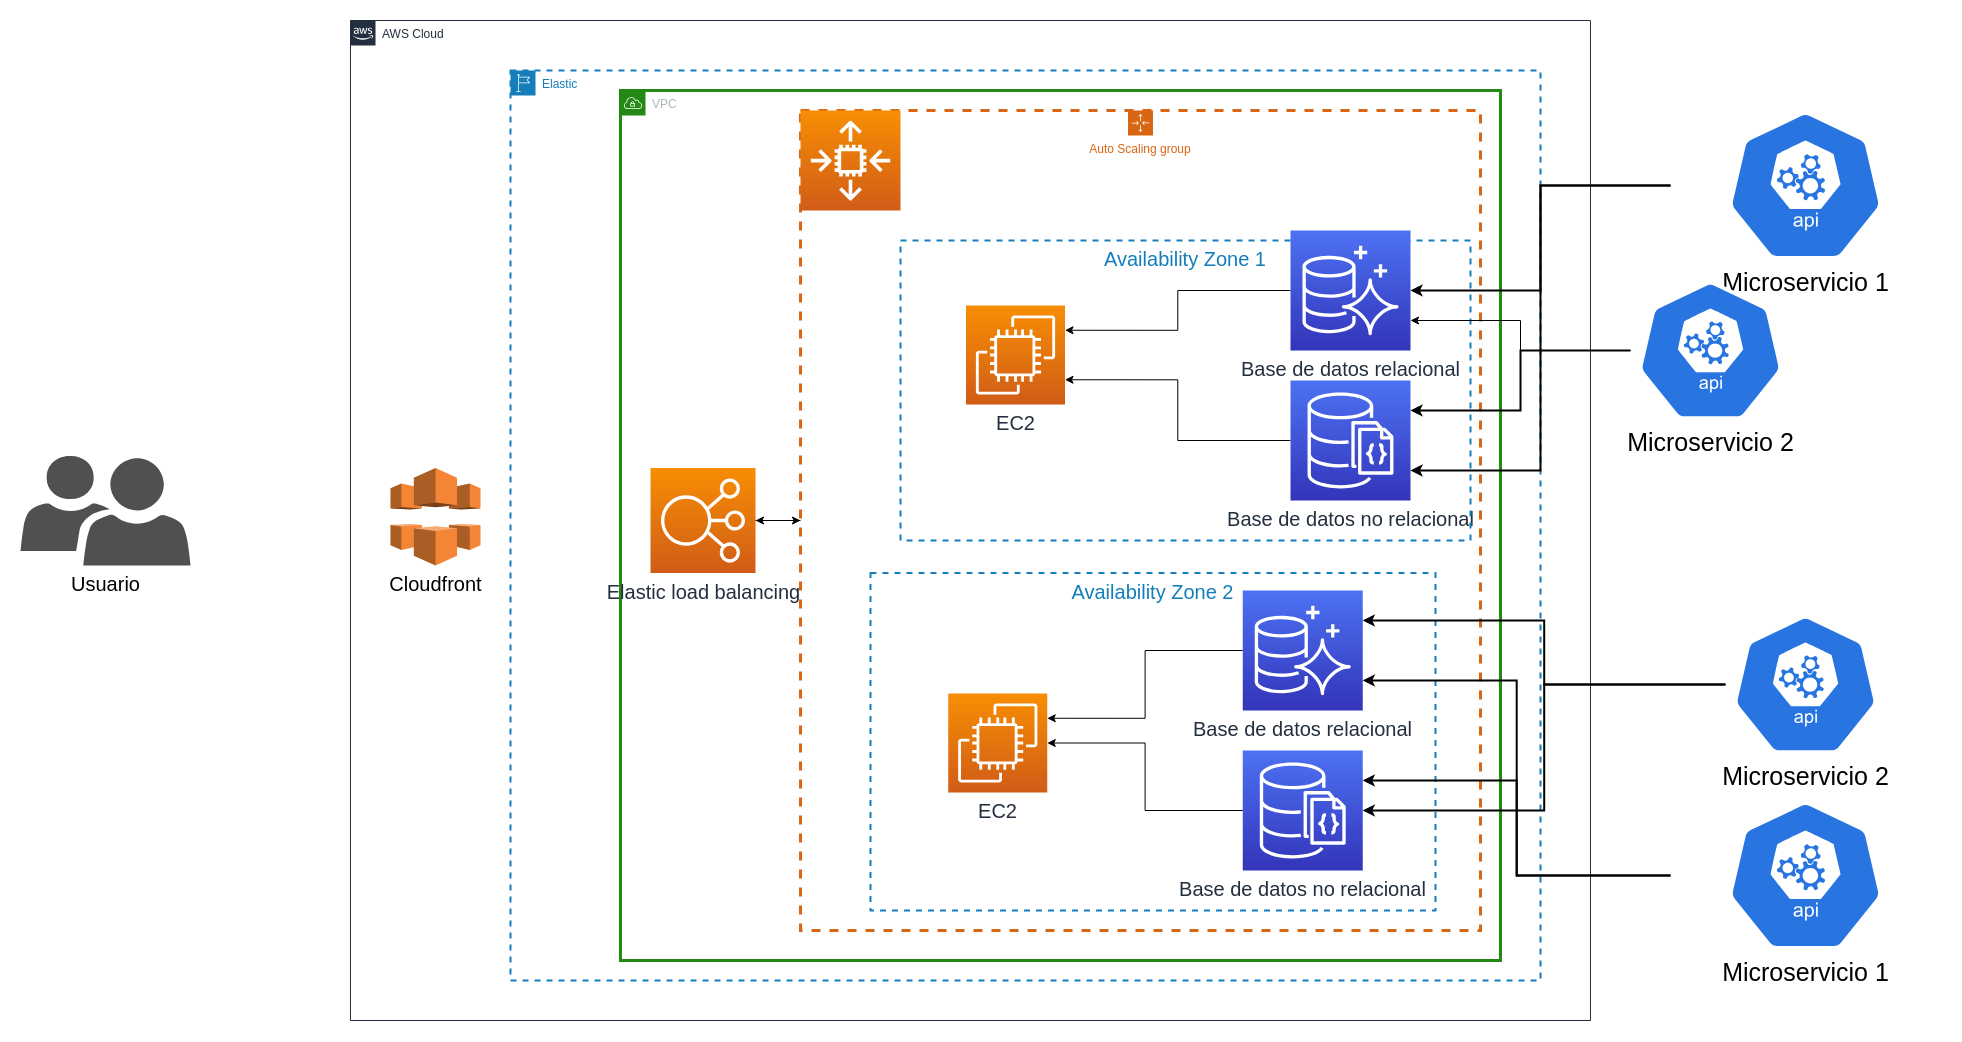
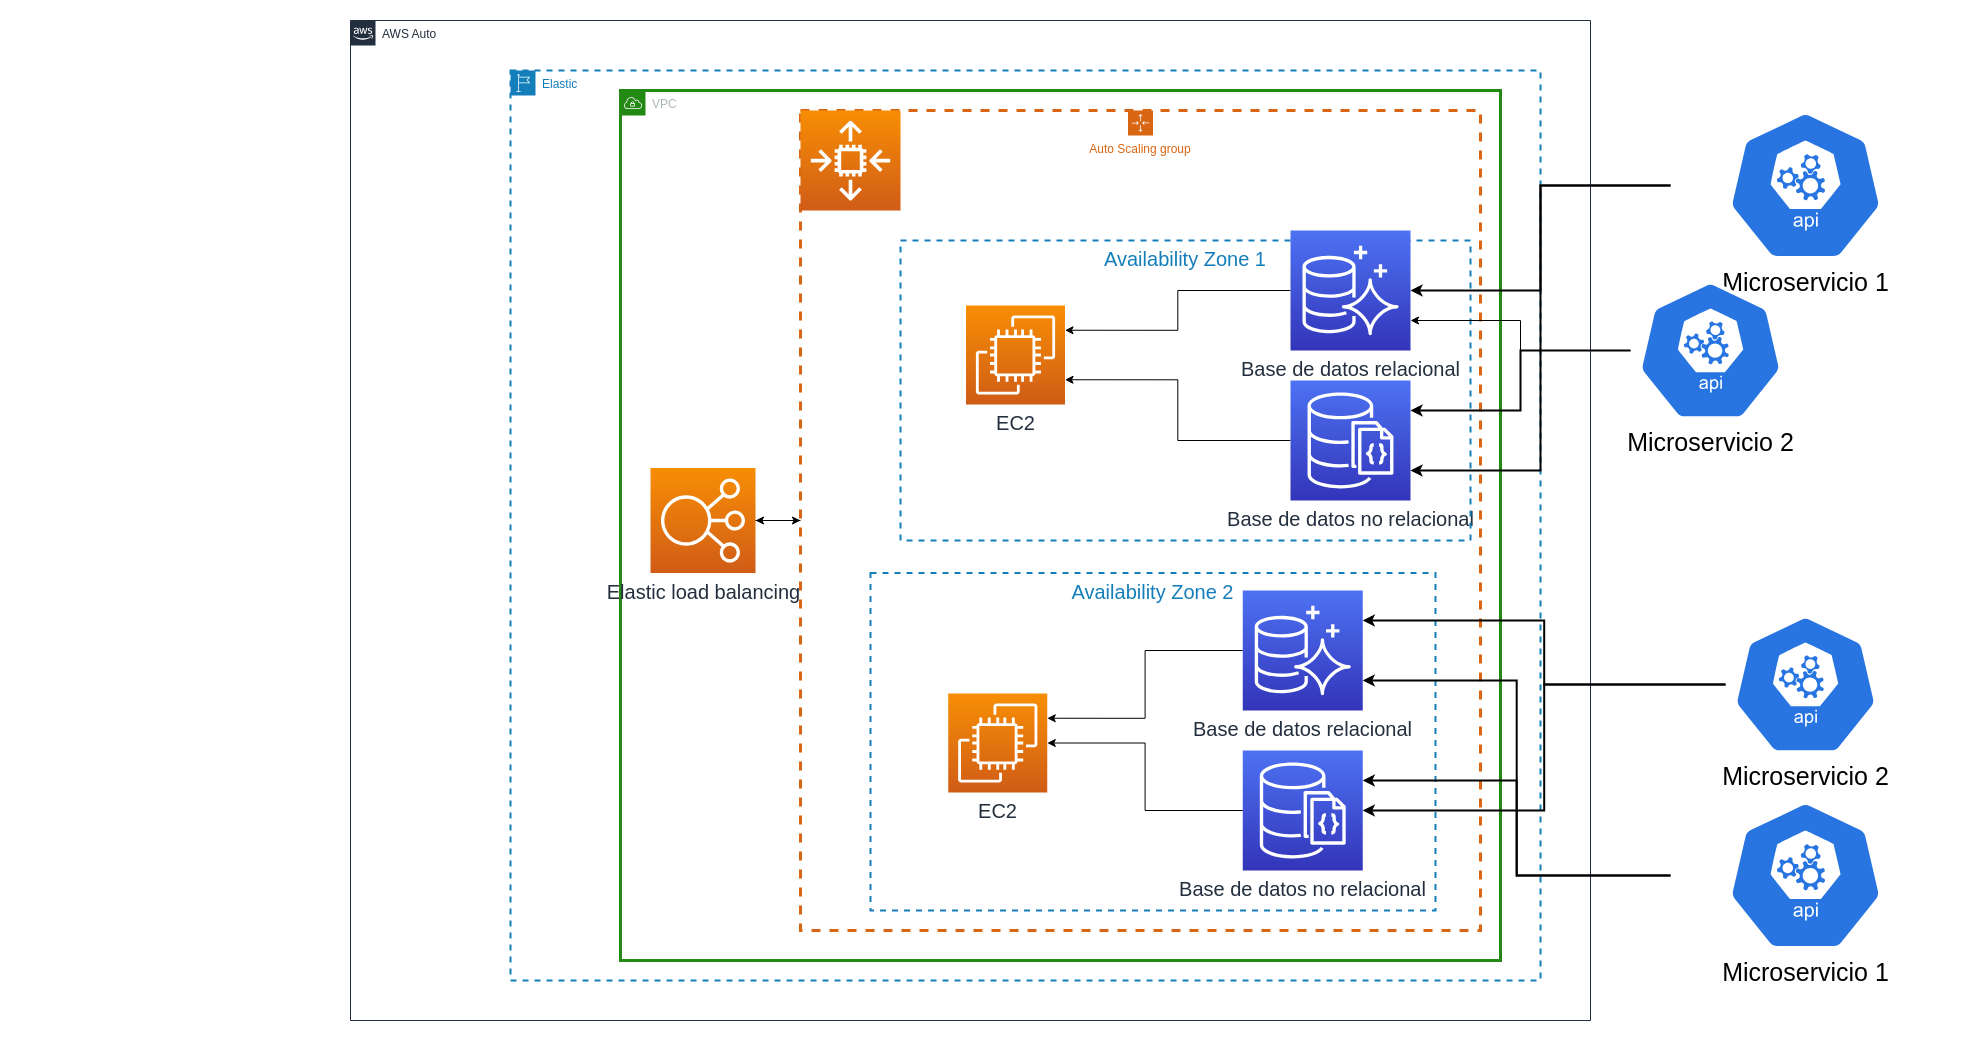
(410, 35) -> (408, 35)
(106, 511) -> none
(436, 517) -> none
